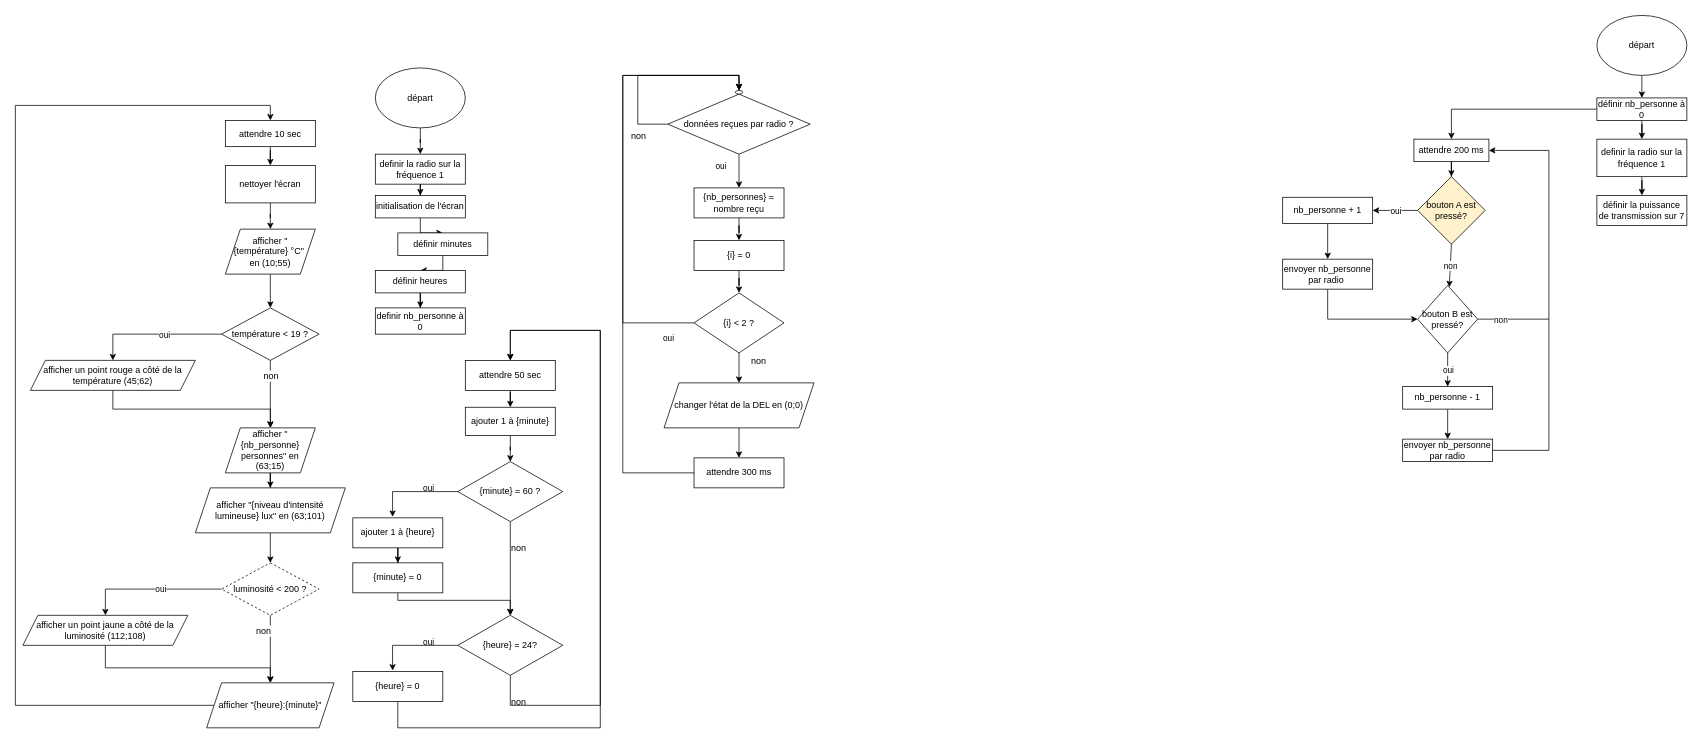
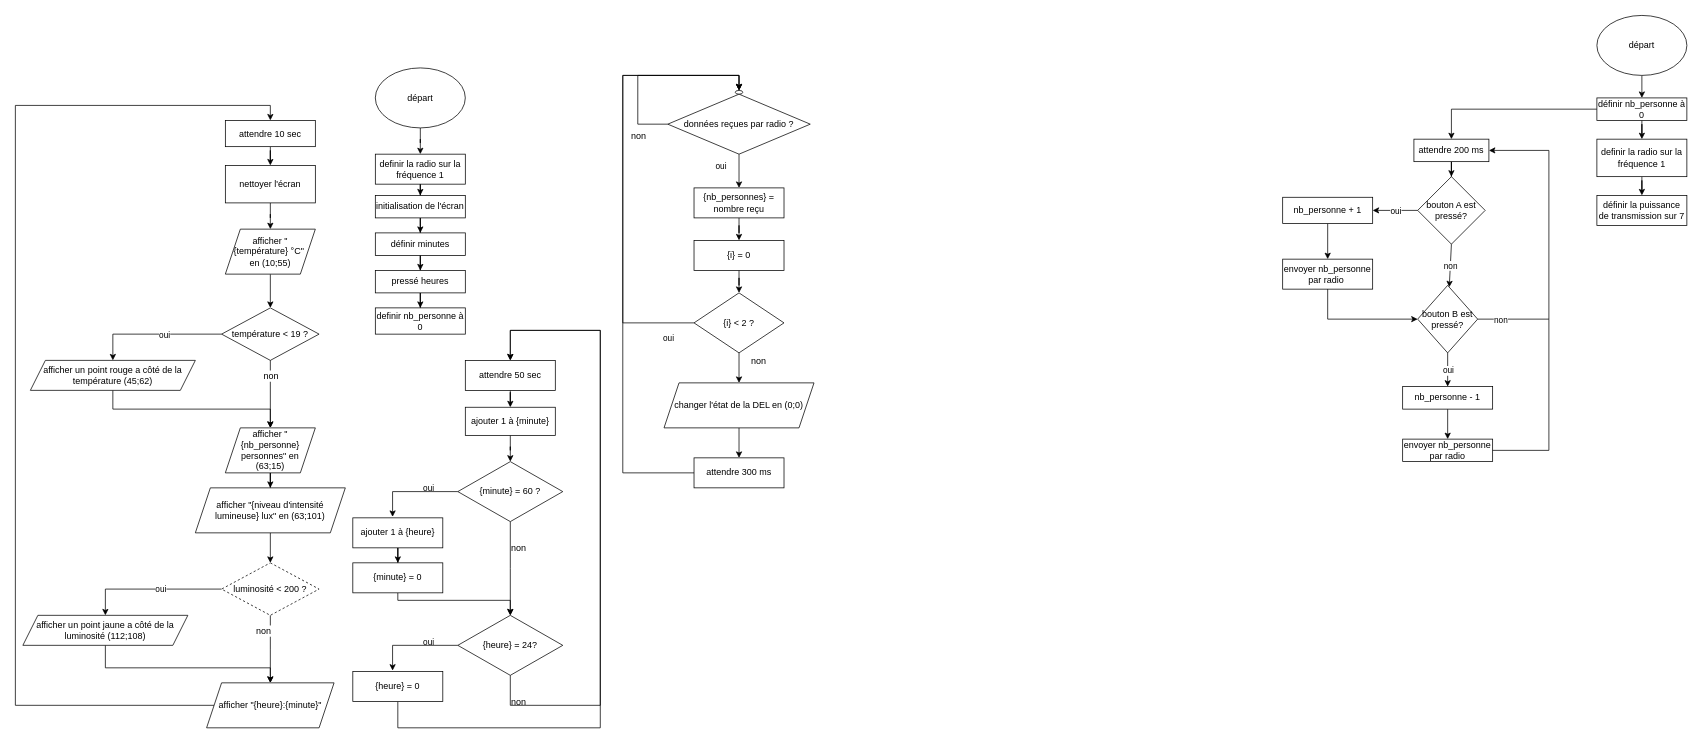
(1452, 210) -> (1452, 210)
(443, 244) -> (420, 244)
(420, 282) -> (420, 282)
